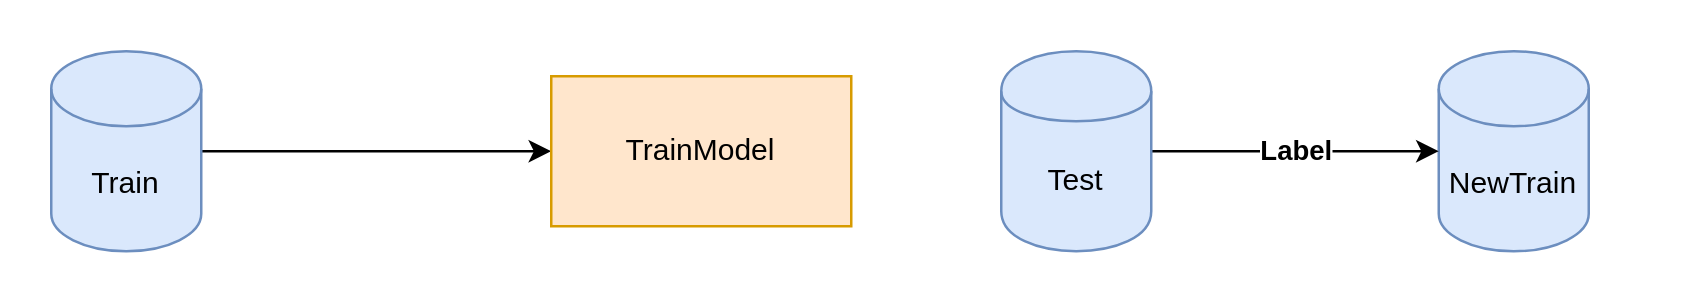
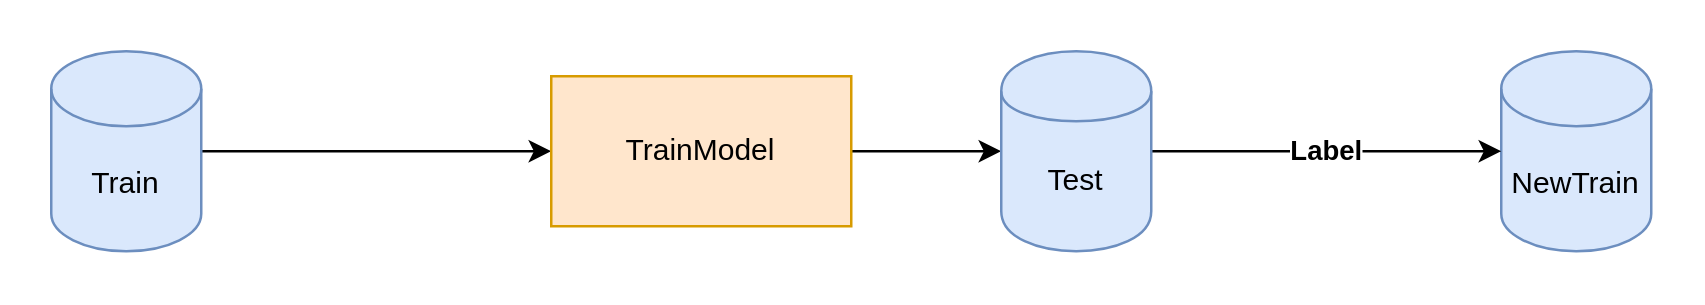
none -> (918, 151)
(1514, 151) -> (1576, 151)
